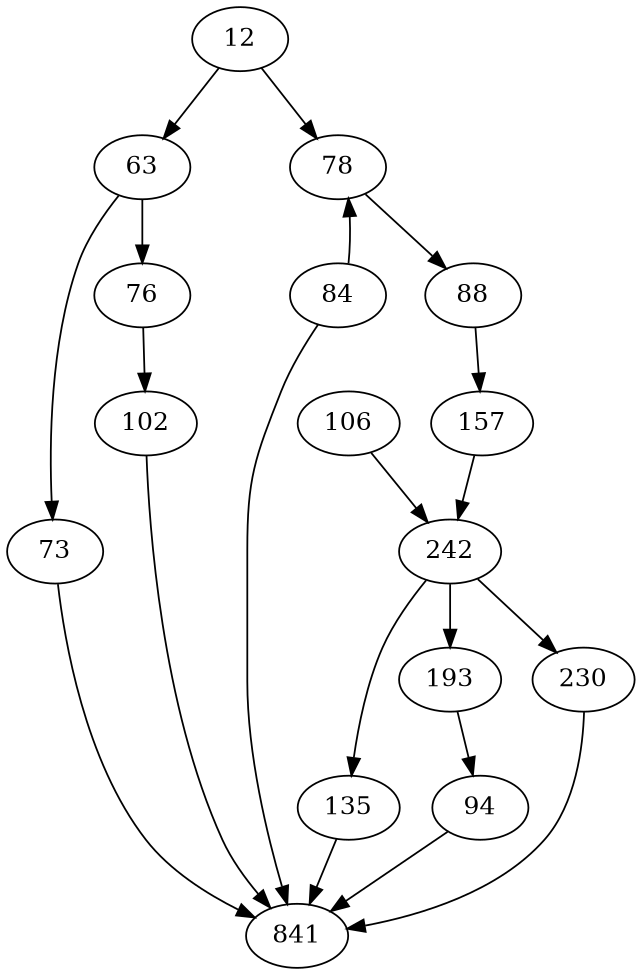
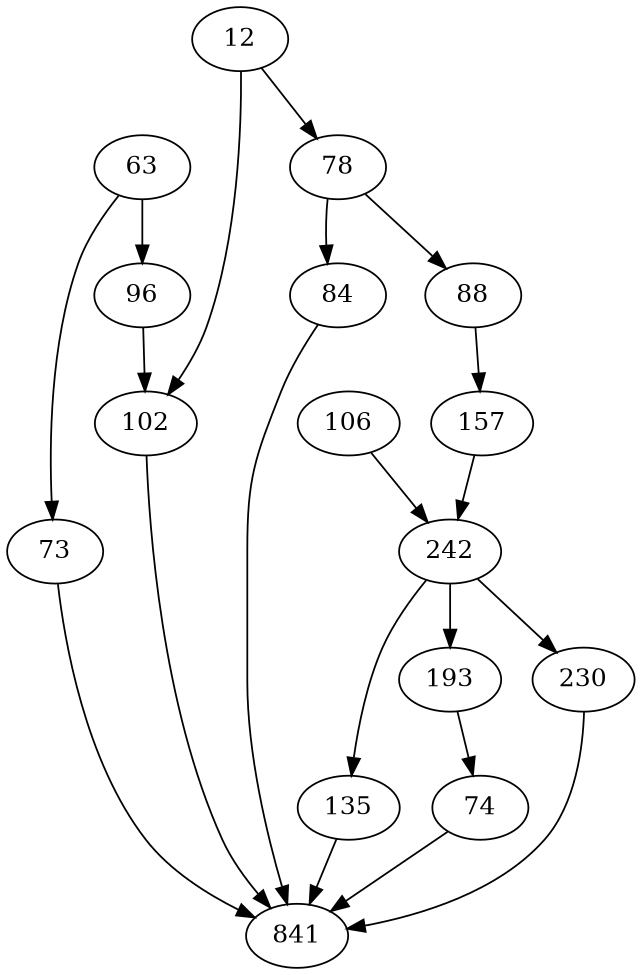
(197, 96) -> (230, 230)
(350, 240) -> (326, 222)
(142, 295) -> (142, 295)
(480, 808) -> (480, 808)
